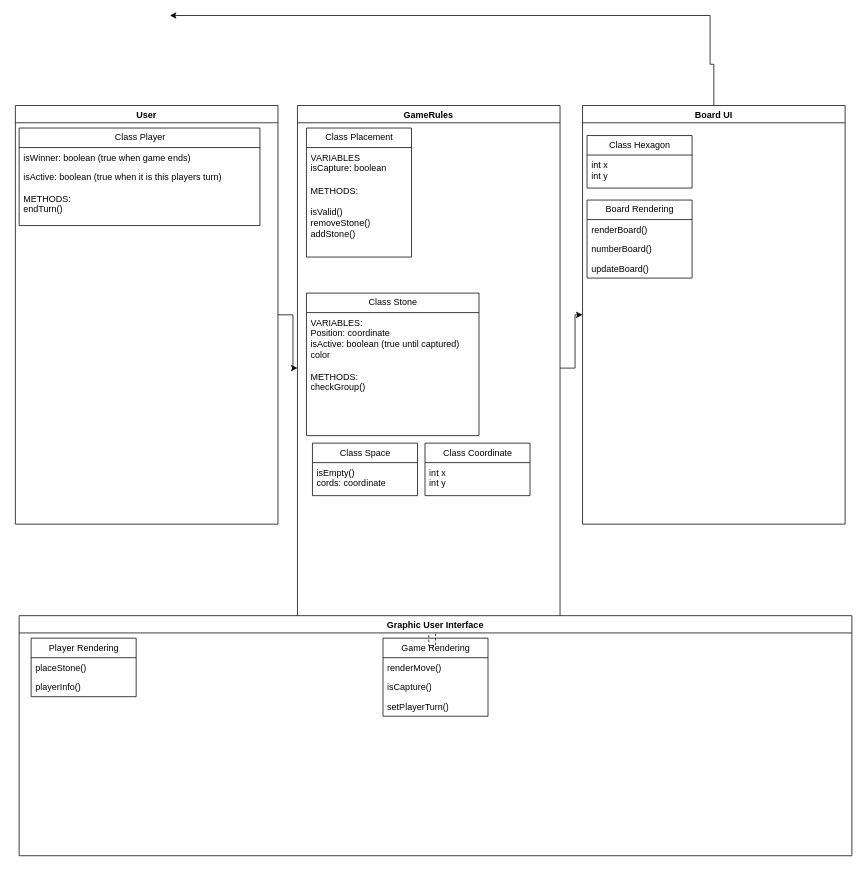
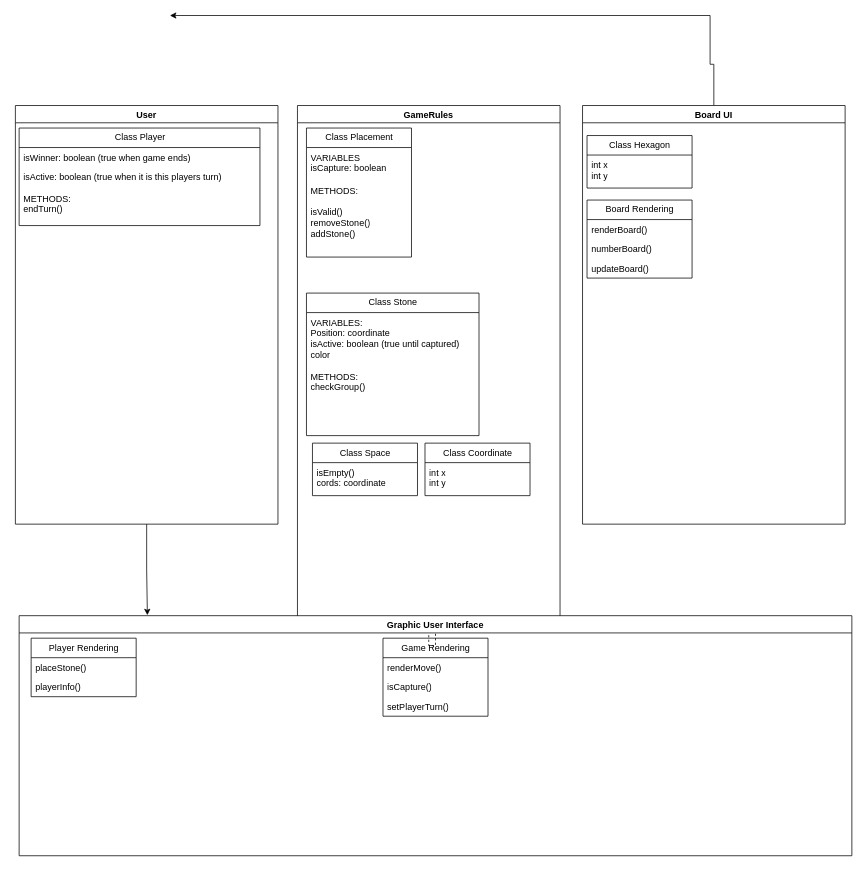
(287, 315) -> none
(575, 368) -> none
none -> (147, 553)
